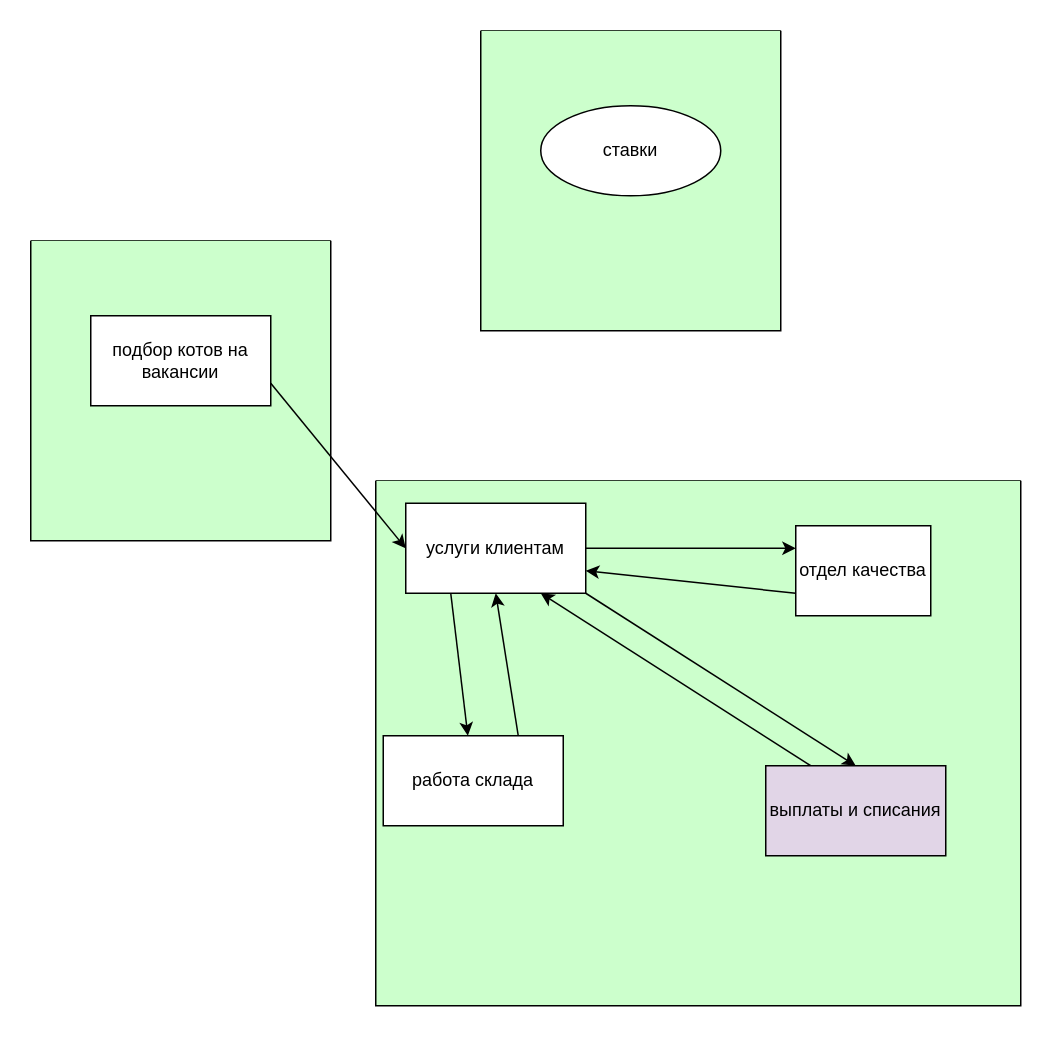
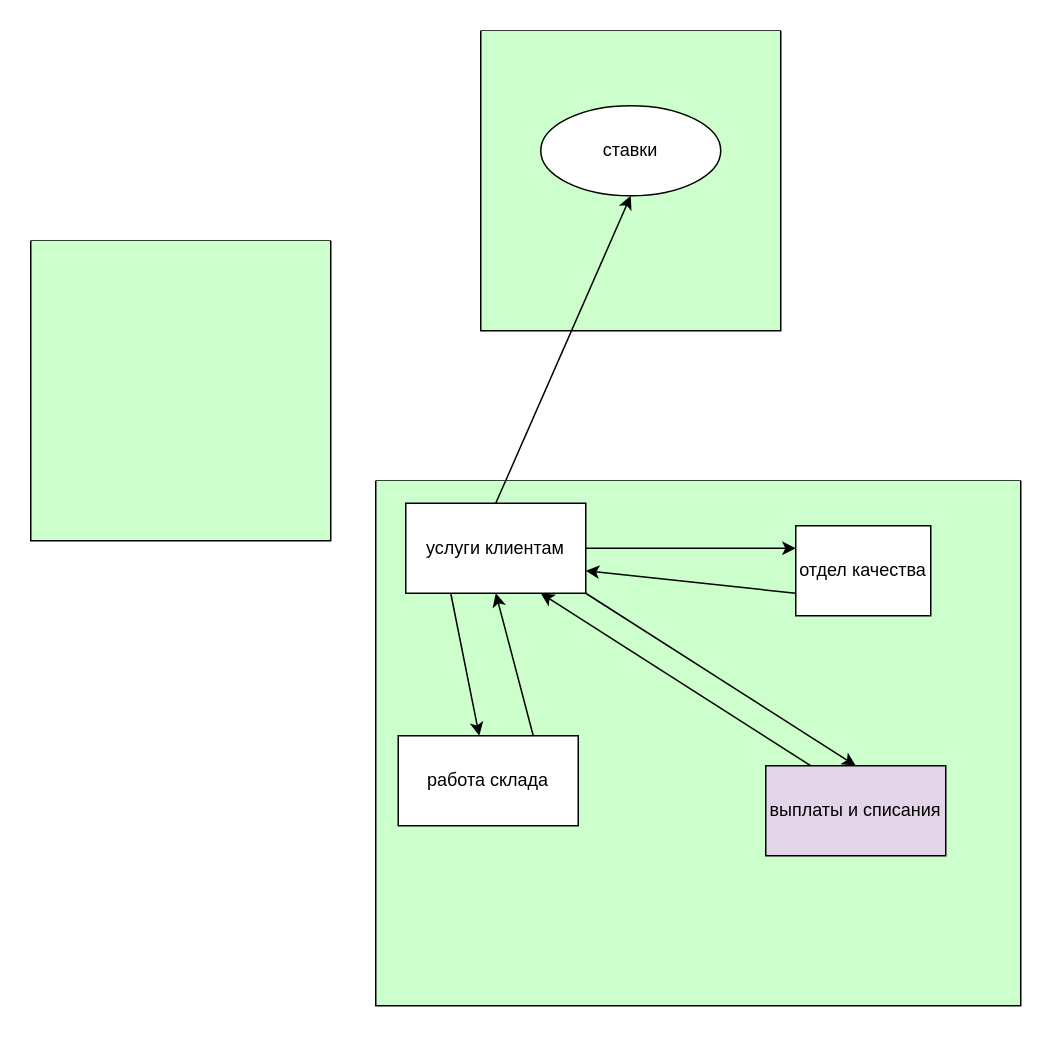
none -> (561, 354)
(181, 361) -> none
(335, 462) -> none
(473, 781) -> (488, 781)
